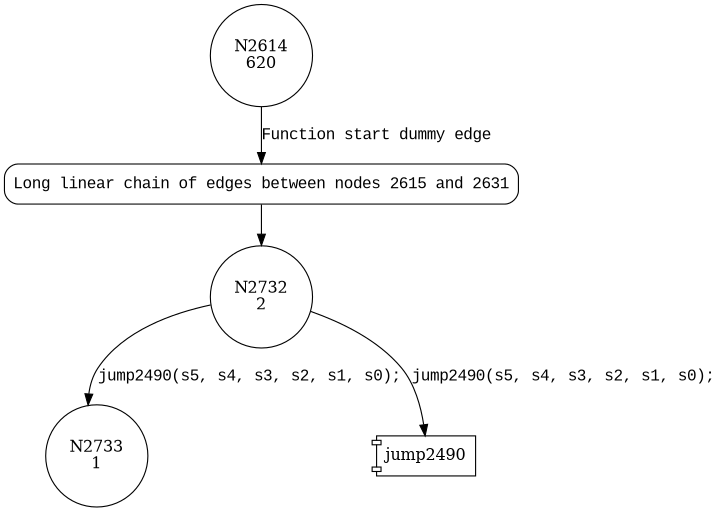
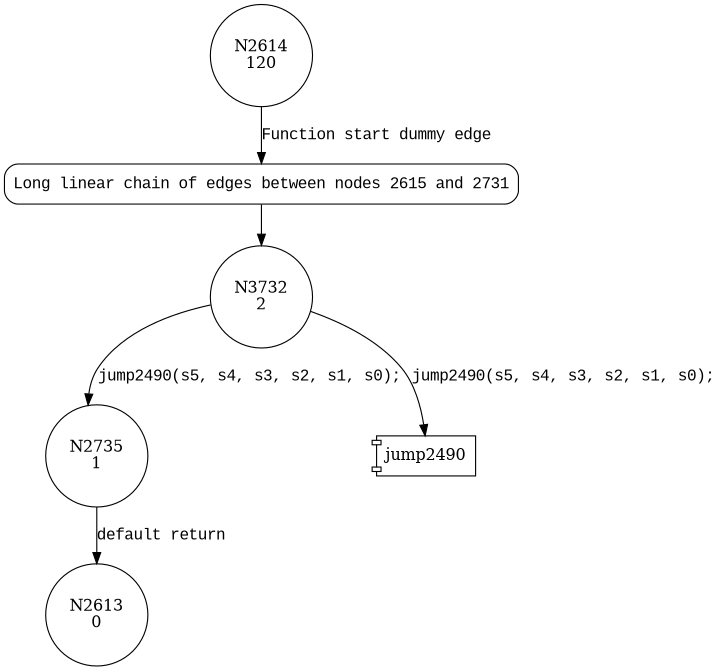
(261, 56) -> (261, 56)
(261, 184) -> (261, 184)
(261, 297) -> (261, 297)
(97, 456) -> (97, 456)
none -> (97, 615)
